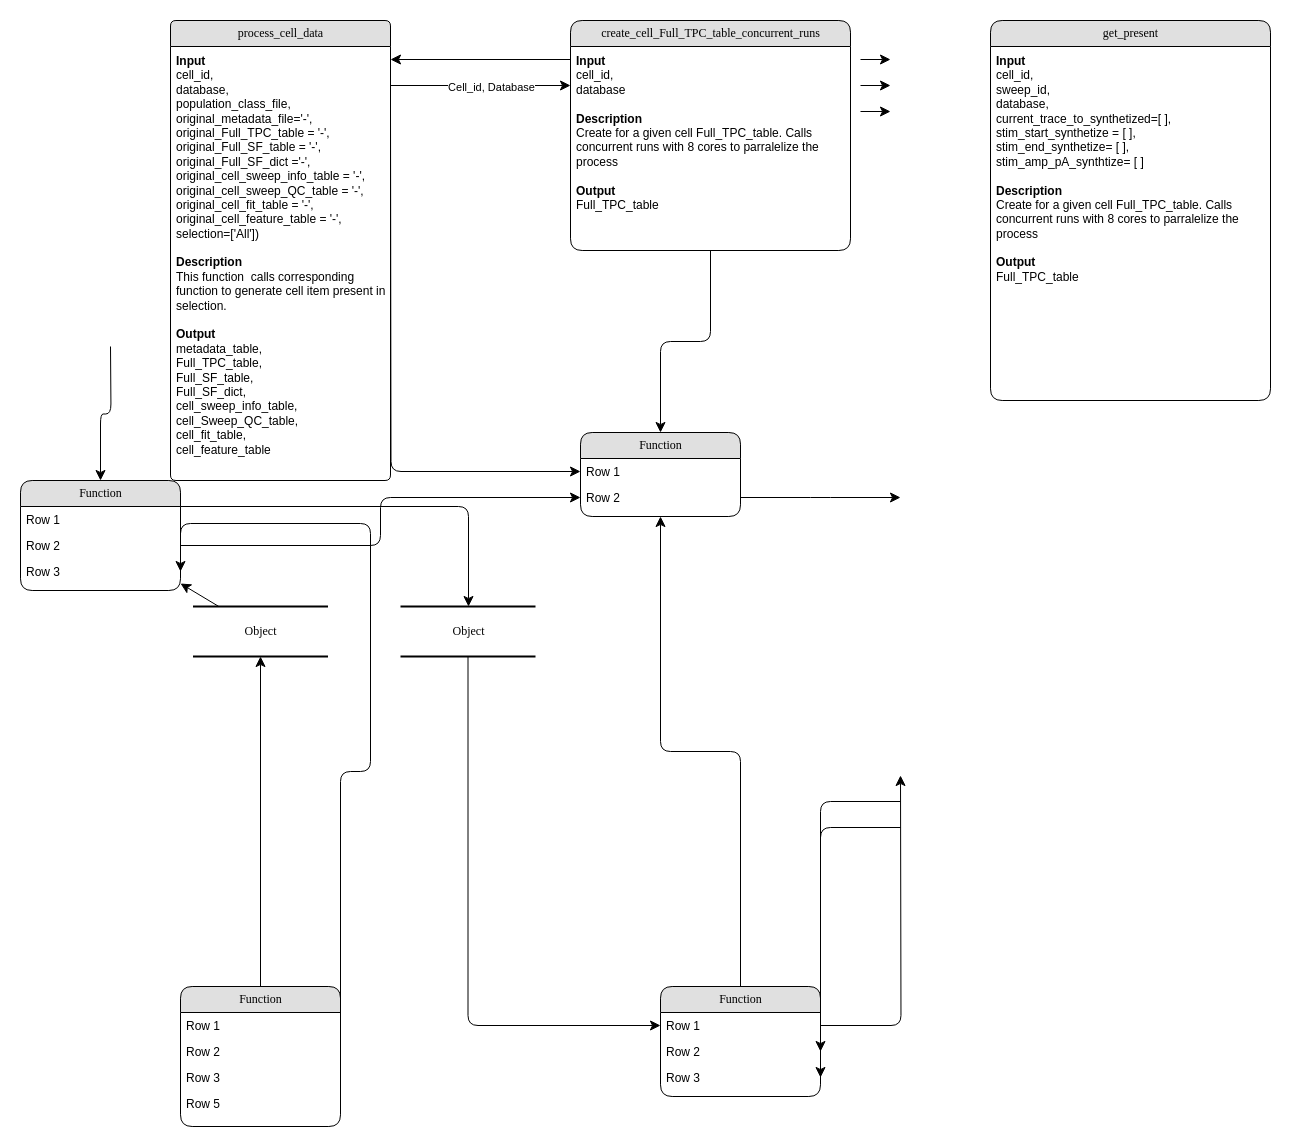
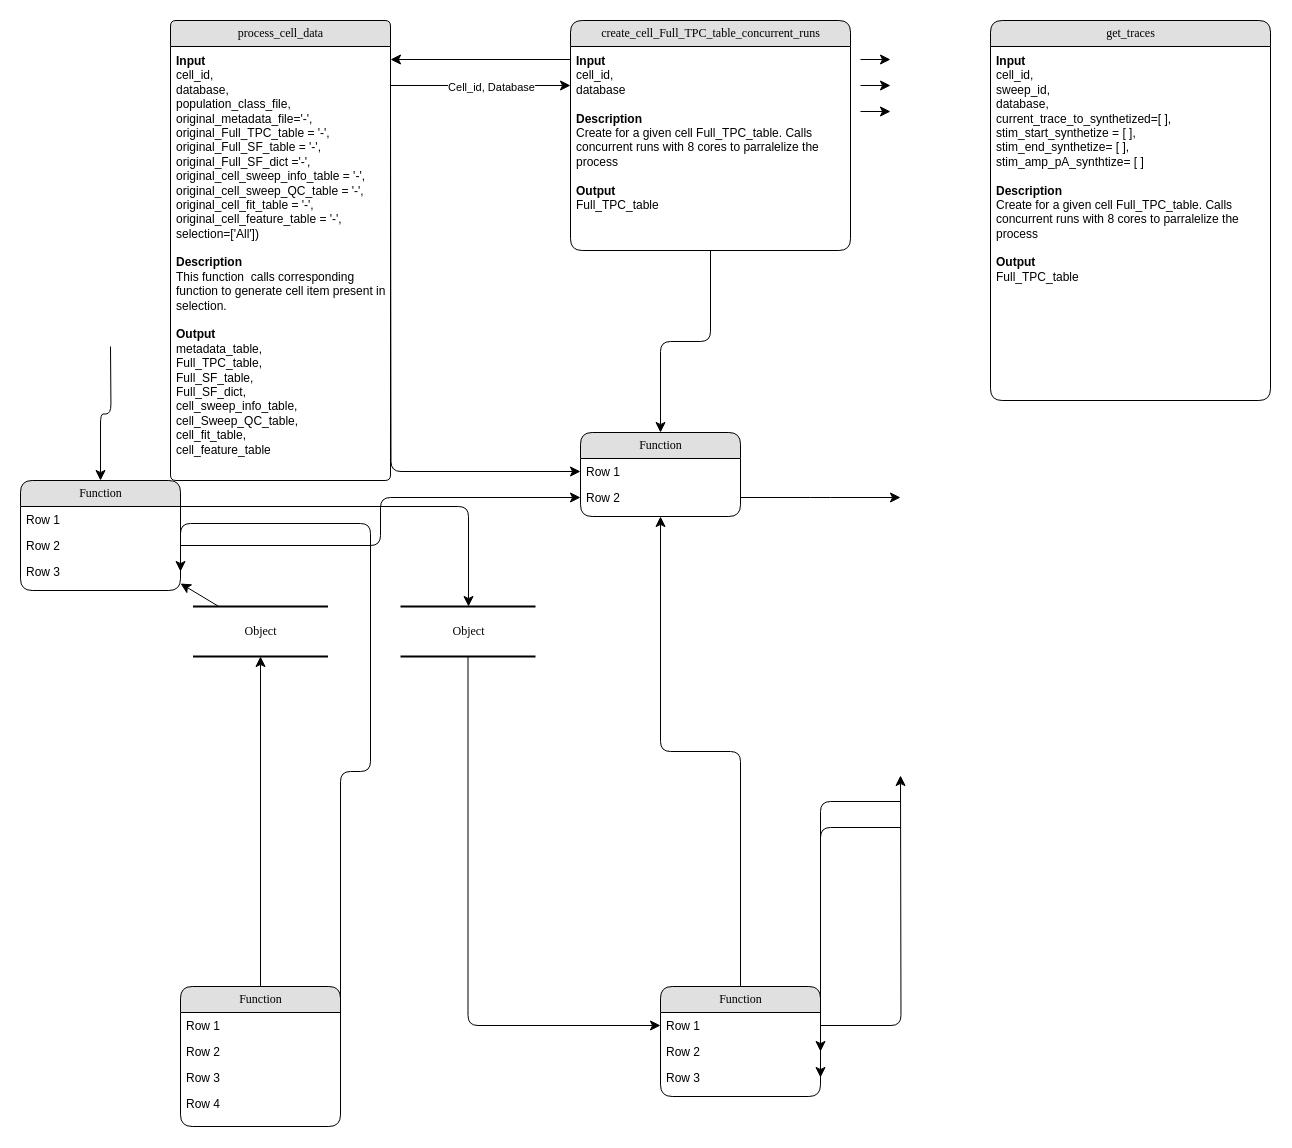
(1131, 34) -> (1131, 34)
(202, 1105) -> (202, 1105)
